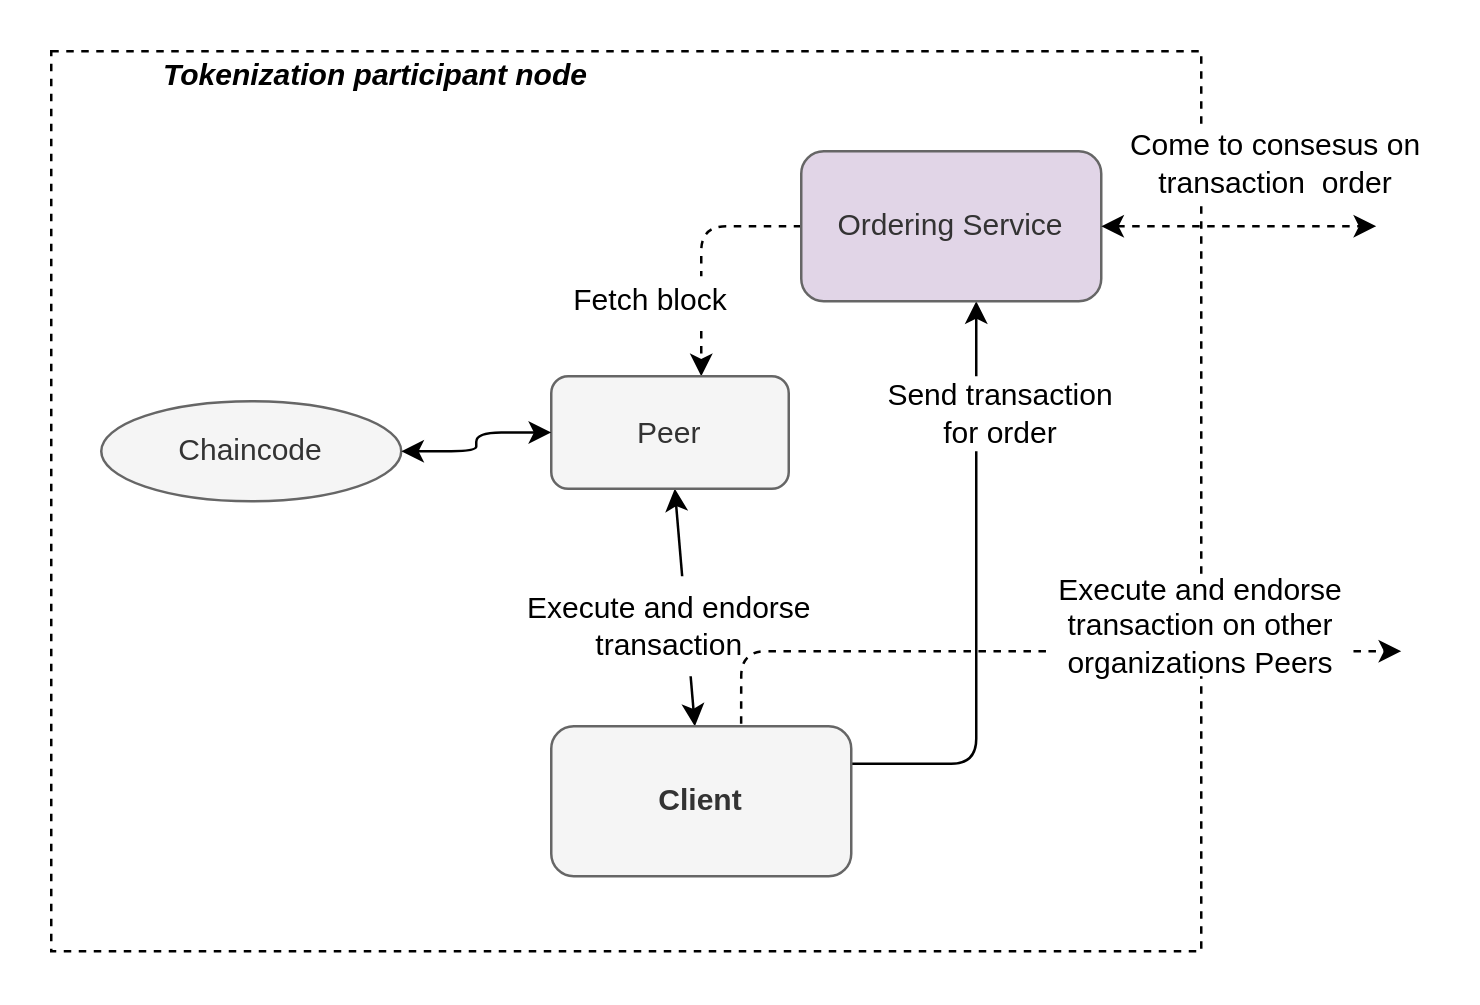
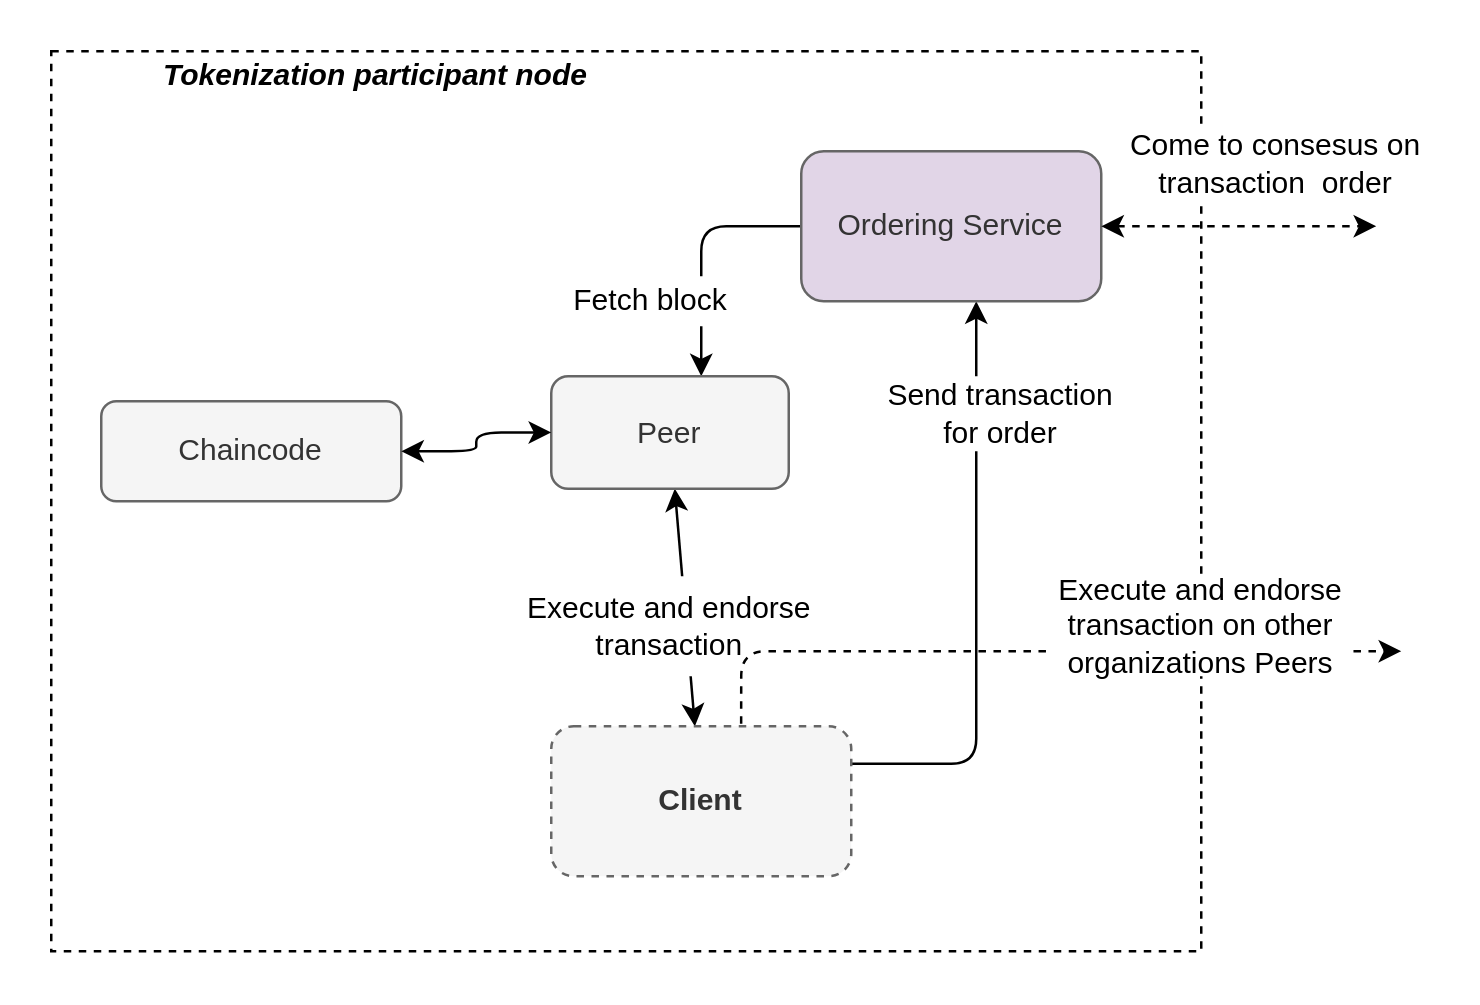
(733, 226) -> (733, 226)
(251, 451) -> (251, 451)
(701, 801) -> (701, 801)
